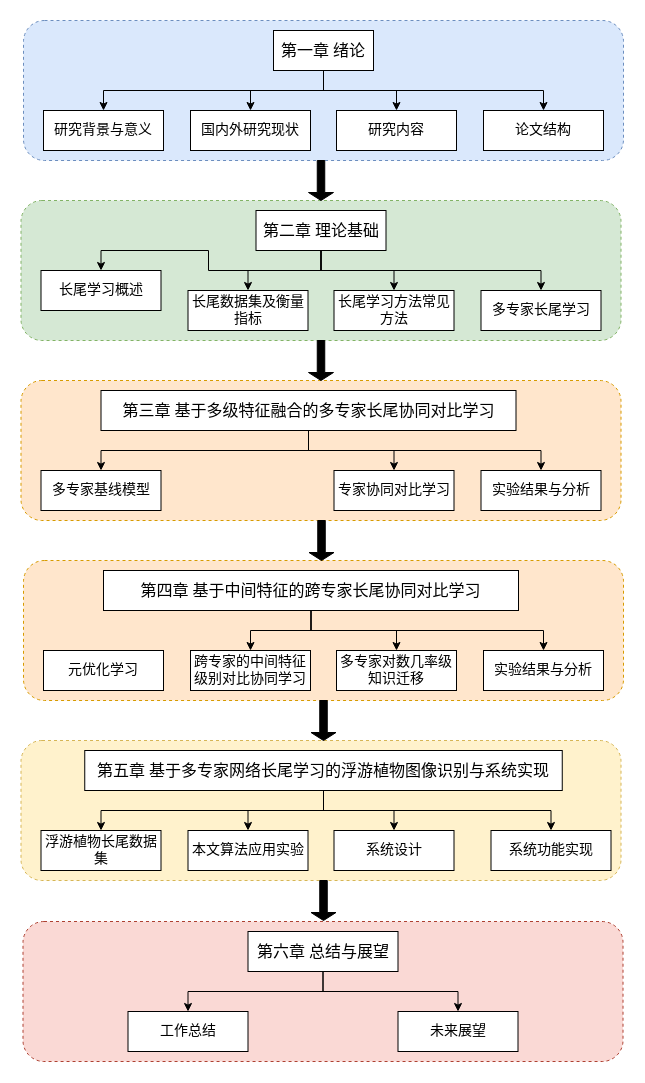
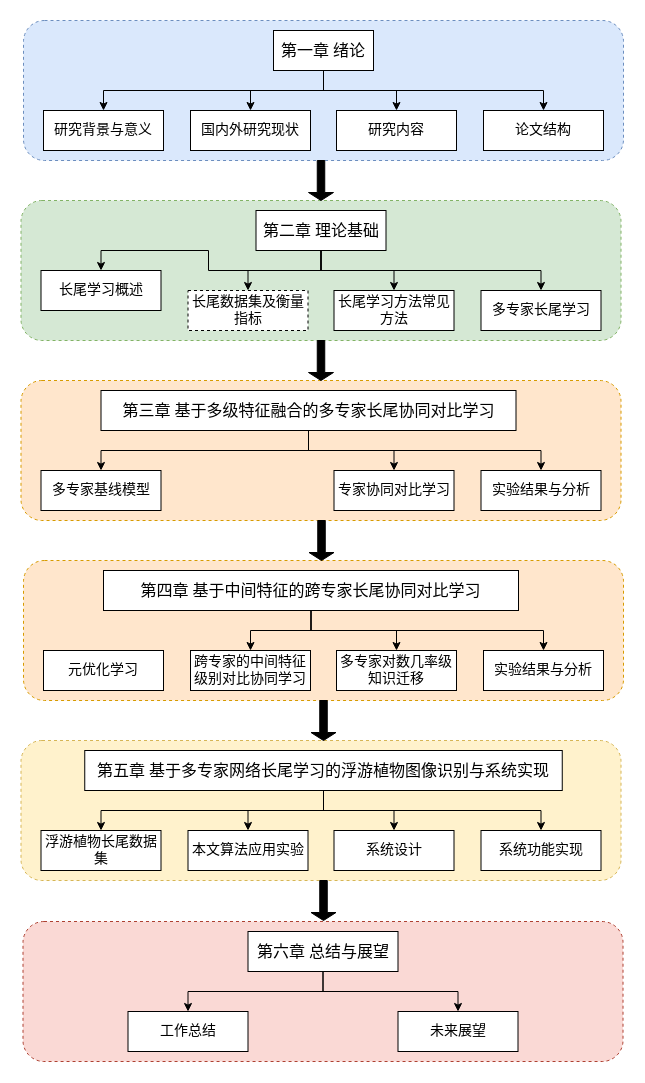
(248, 311) -> (248, 311)
(551, 851) -> (541, 851)
